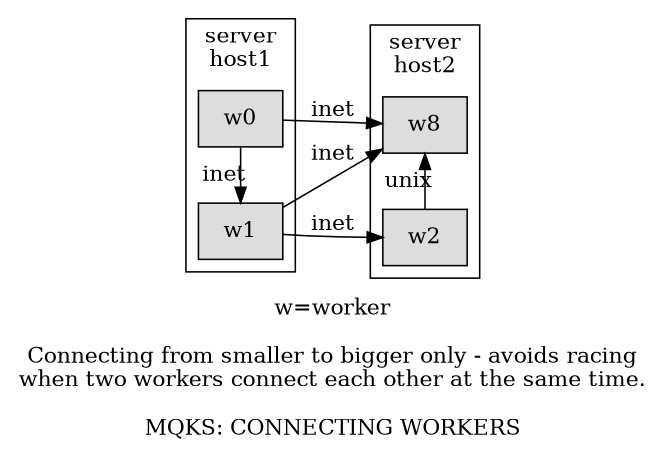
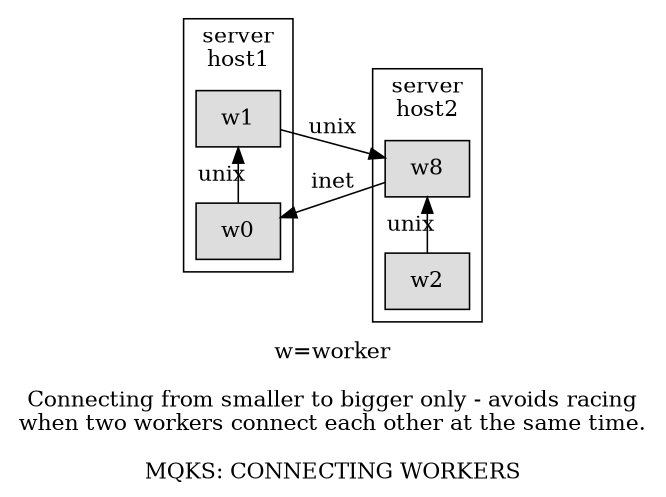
(324, 122) -> (340, 197)
(333, 154) -> (333, 127)
(224, 175) -> (222, 175)
(325, 236) -> none
